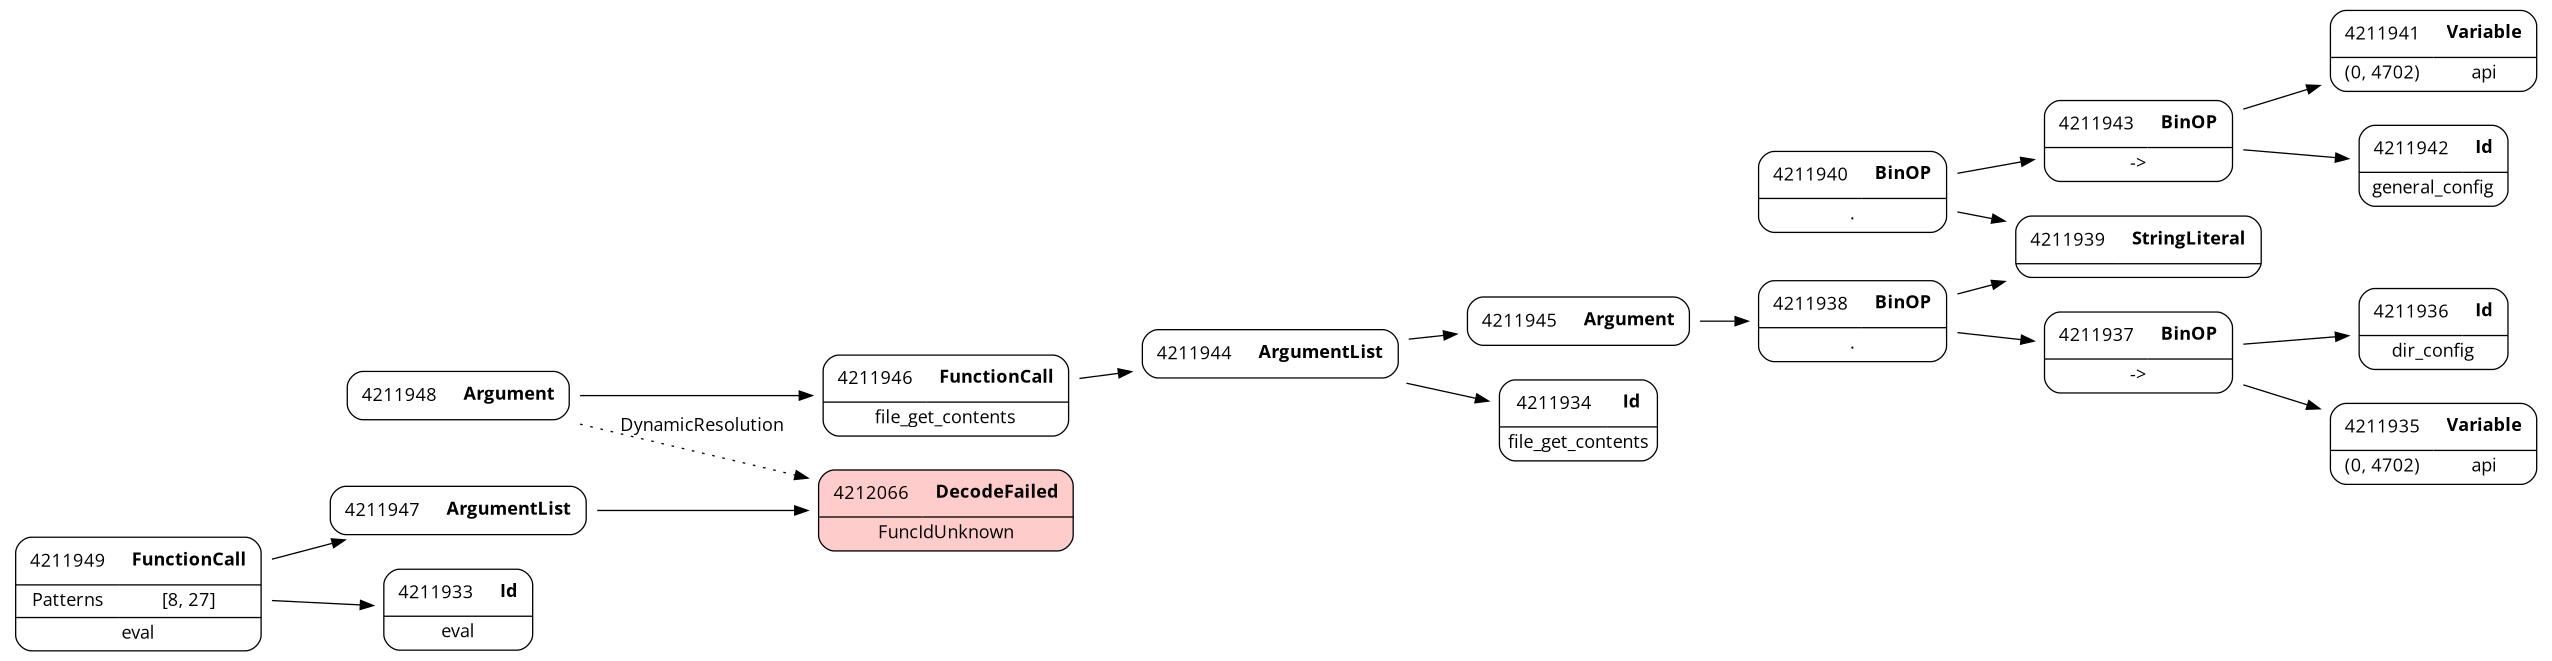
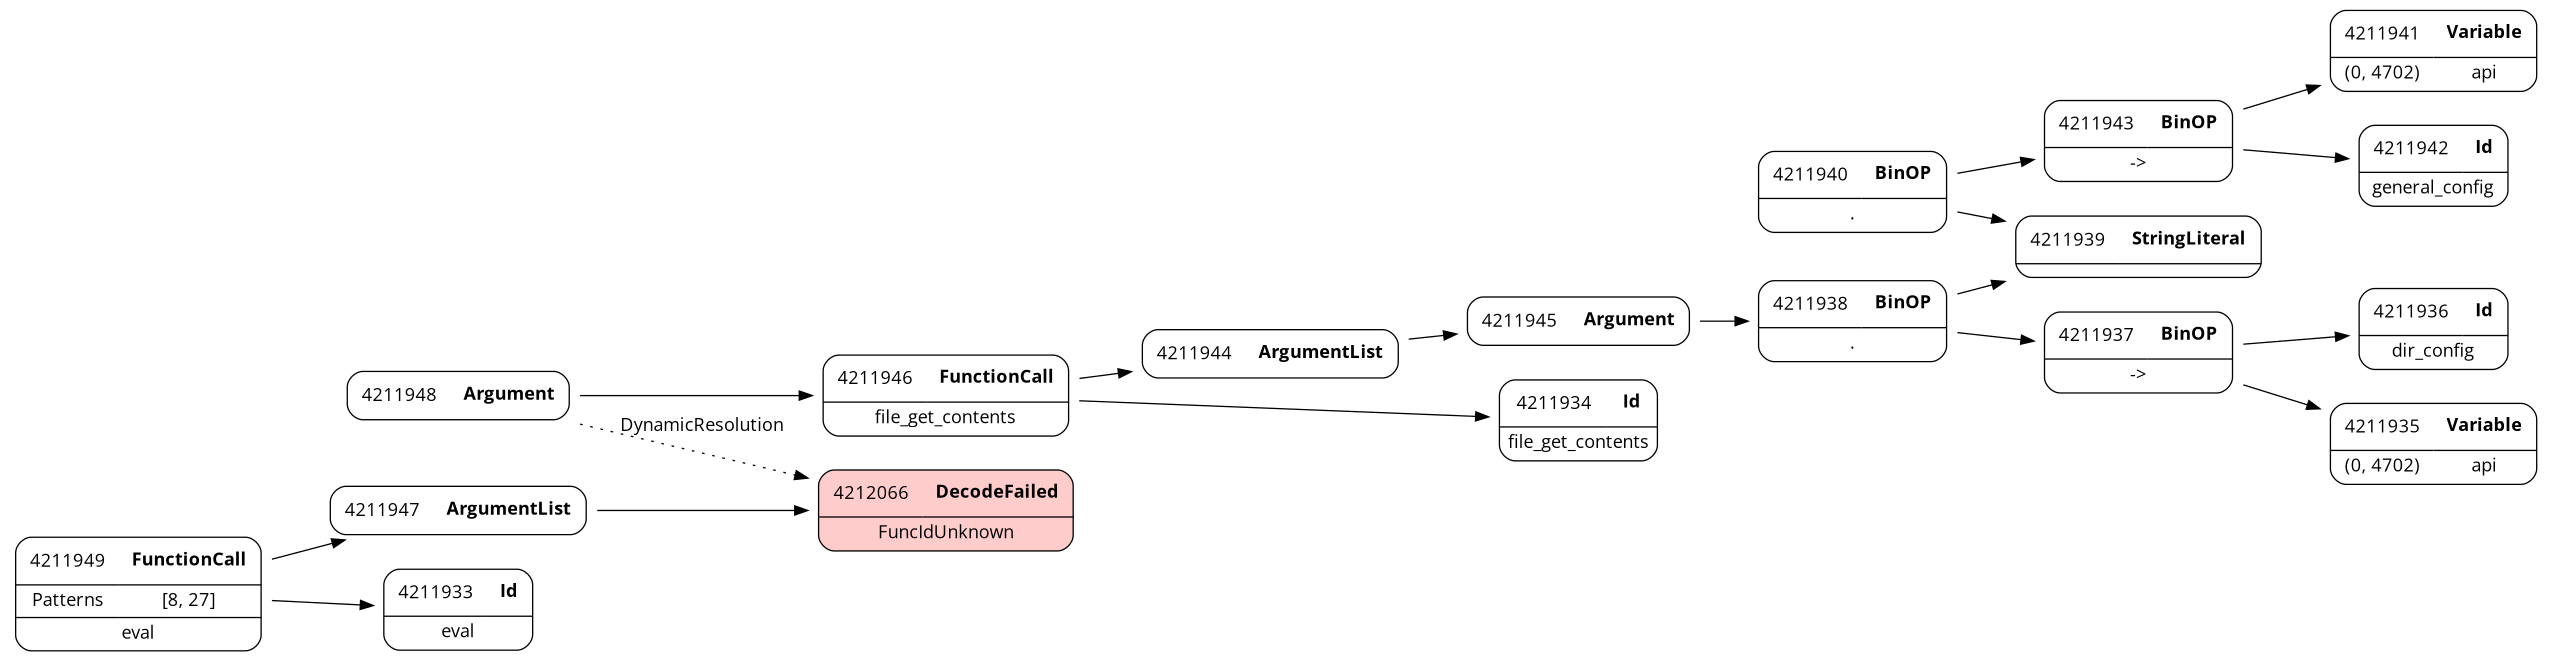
(1441, 391) -> (1277, 409)
